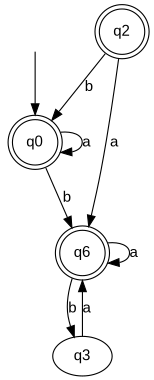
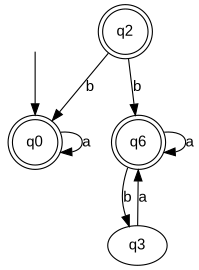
(114, 142) -> (137, 87)
(57, 193) -> none
